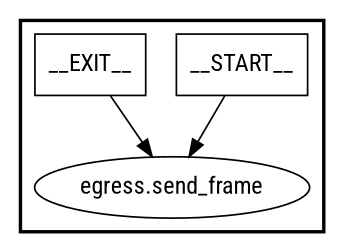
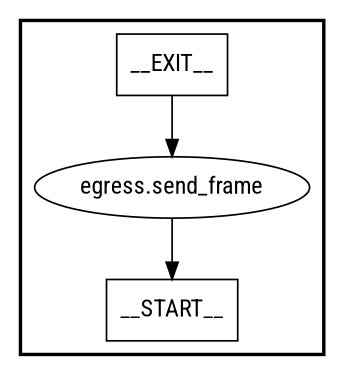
(211, 119) -> (172, 240)
